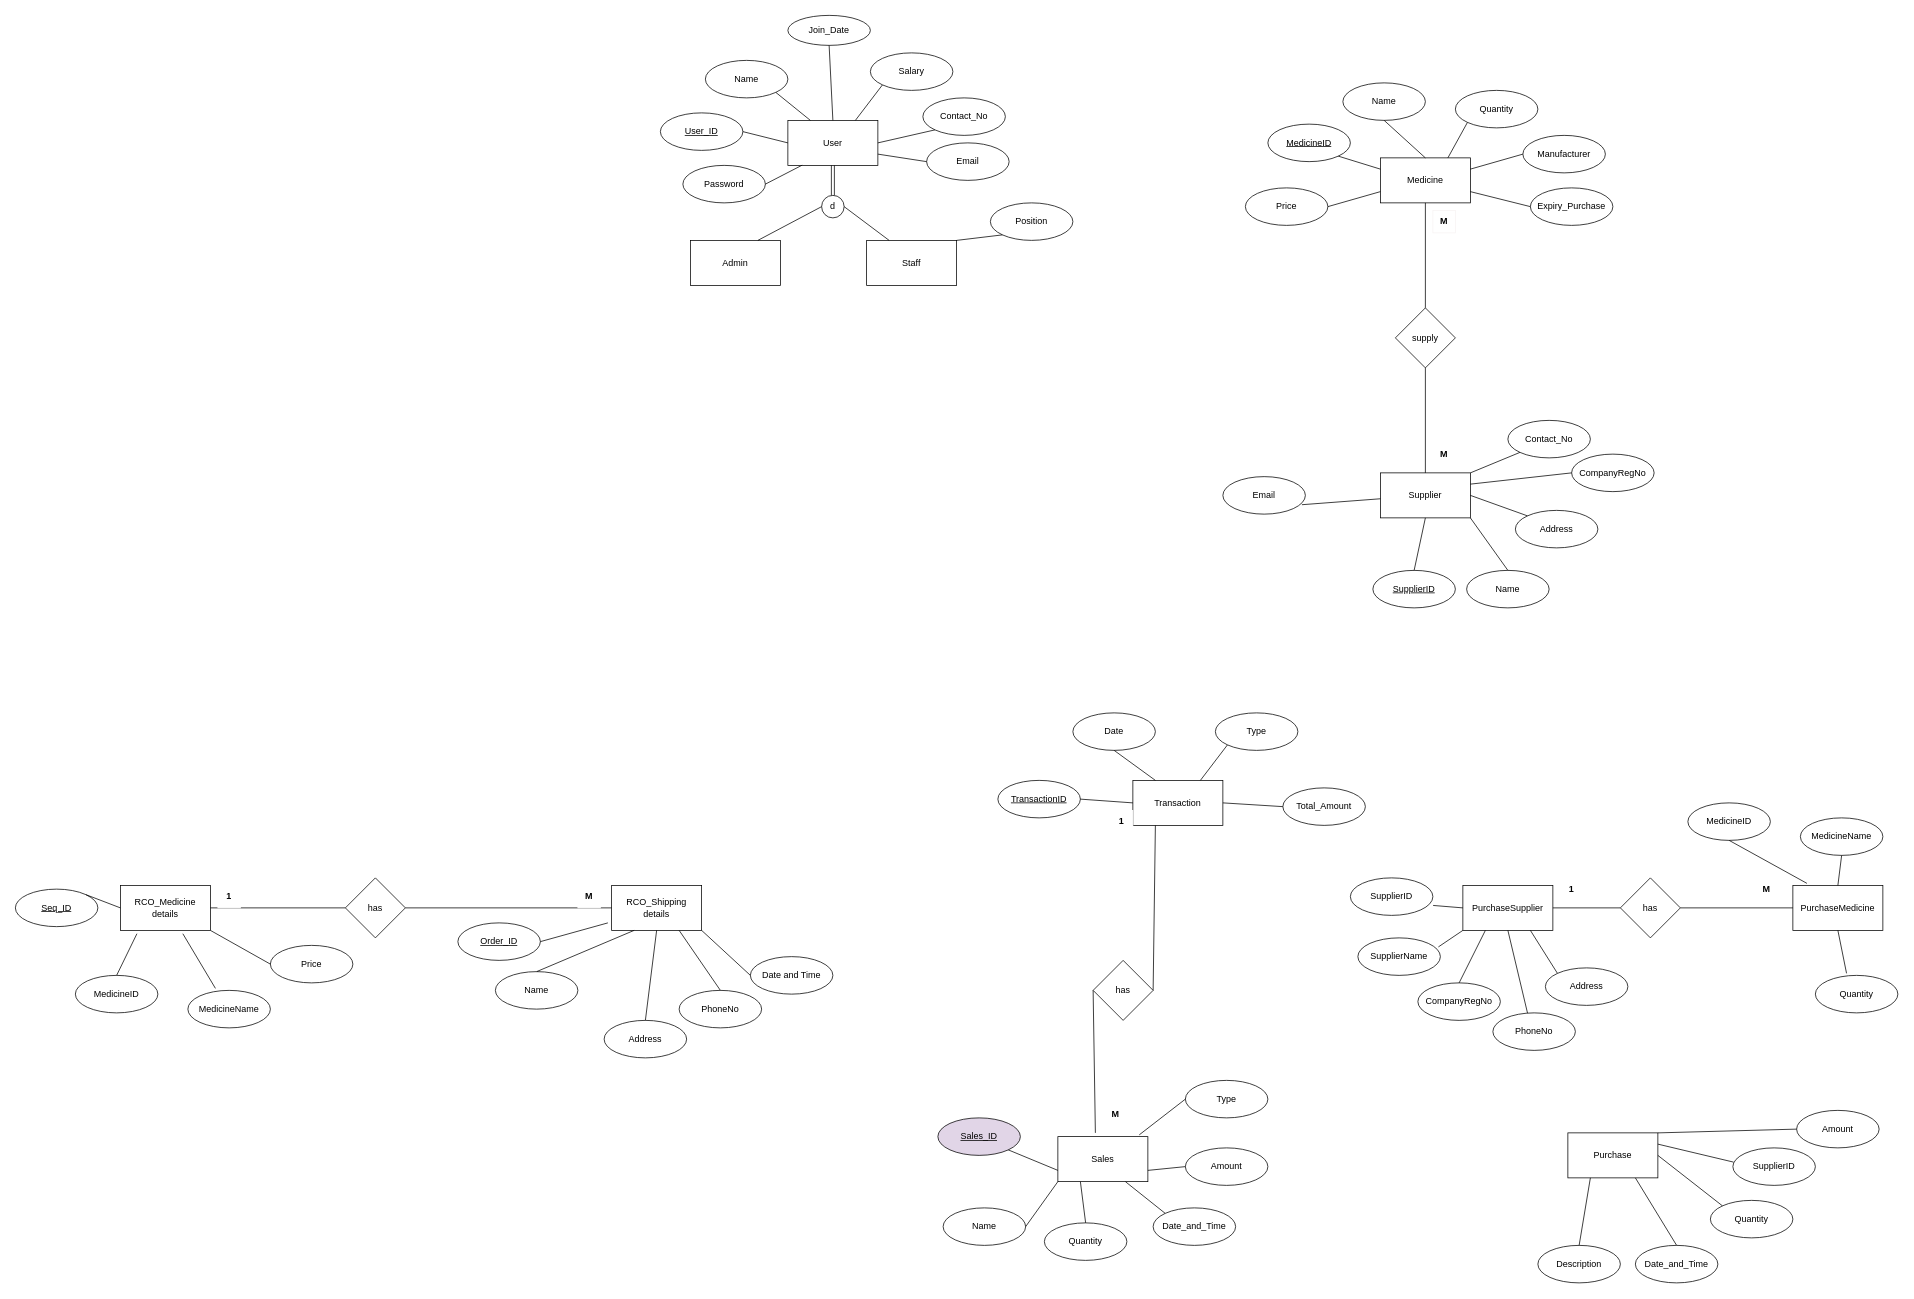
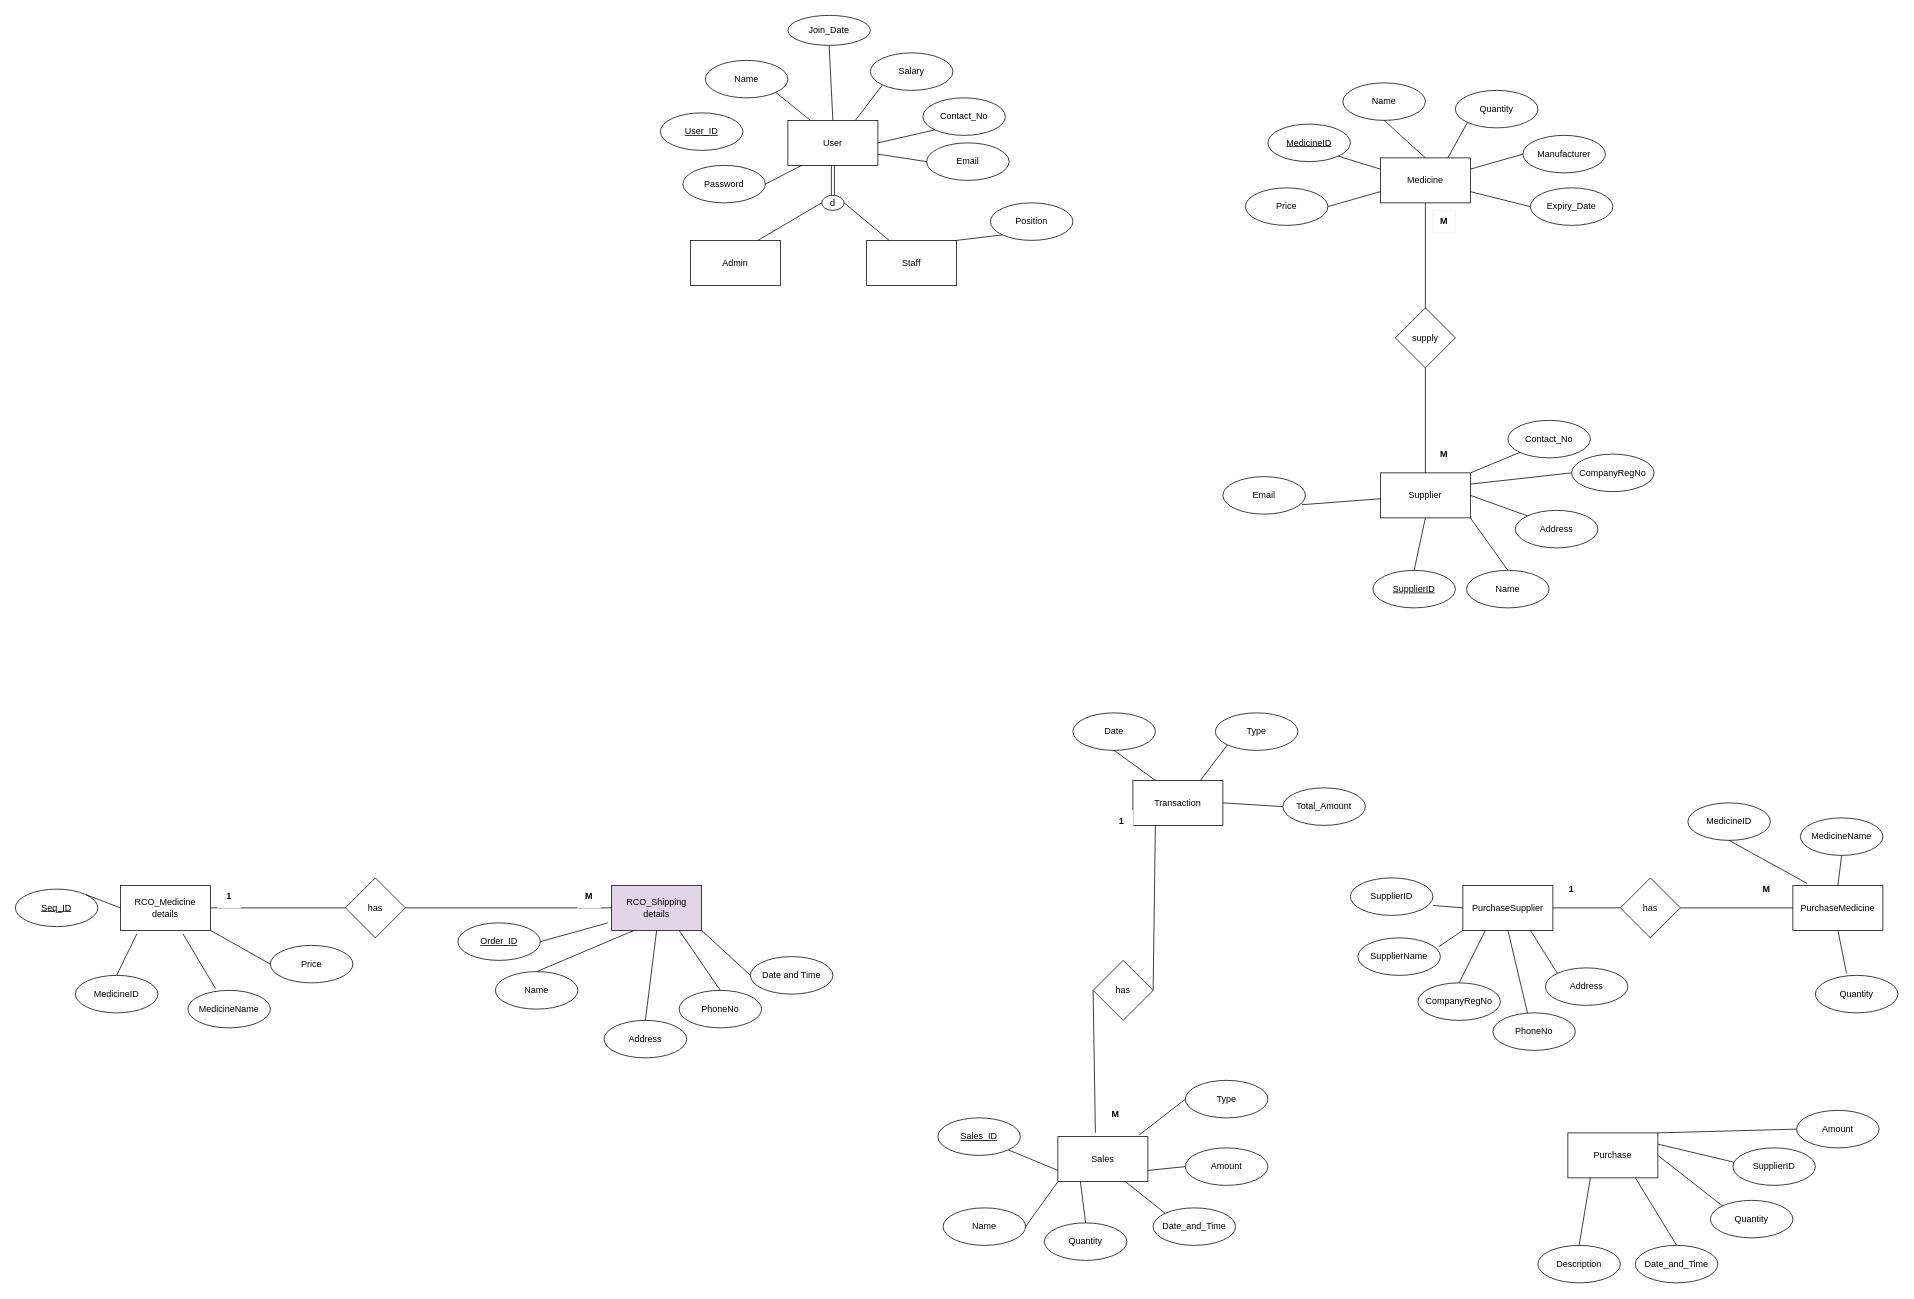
(765, 137) -> none
(833, 207) -> (833, 203)
(1572, 207) -> (1572, 207)
(1039, 799) -> none
(1107, 801) -> none
(657, 908) -> (657, 908)
(979, 1137) -> (979, 1137)
